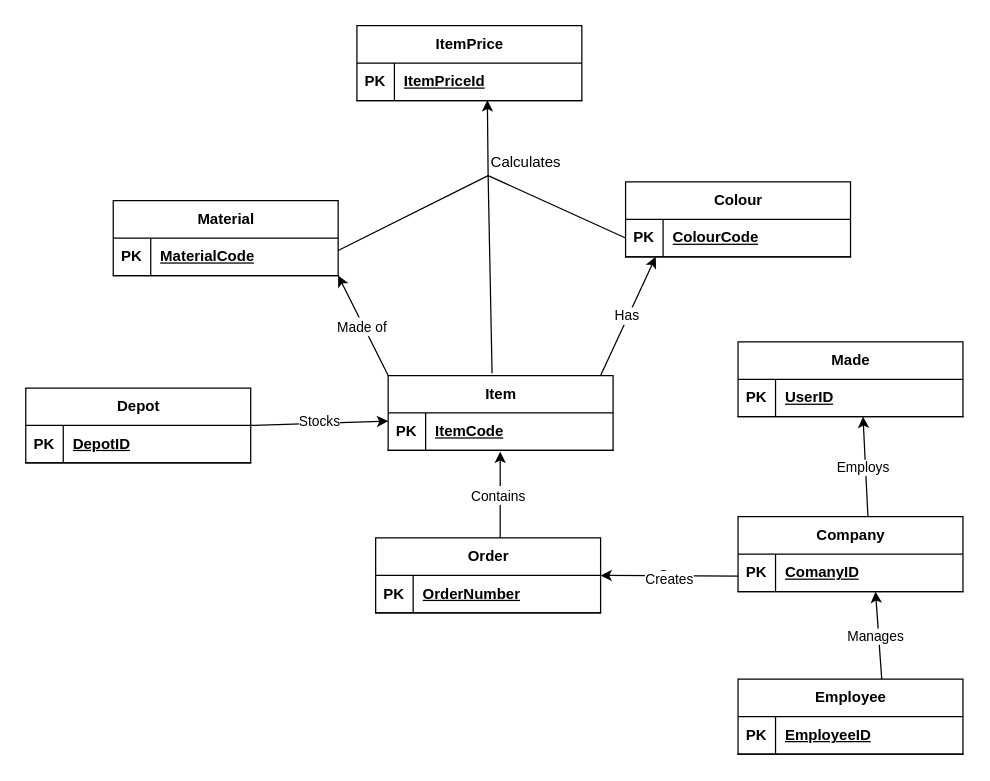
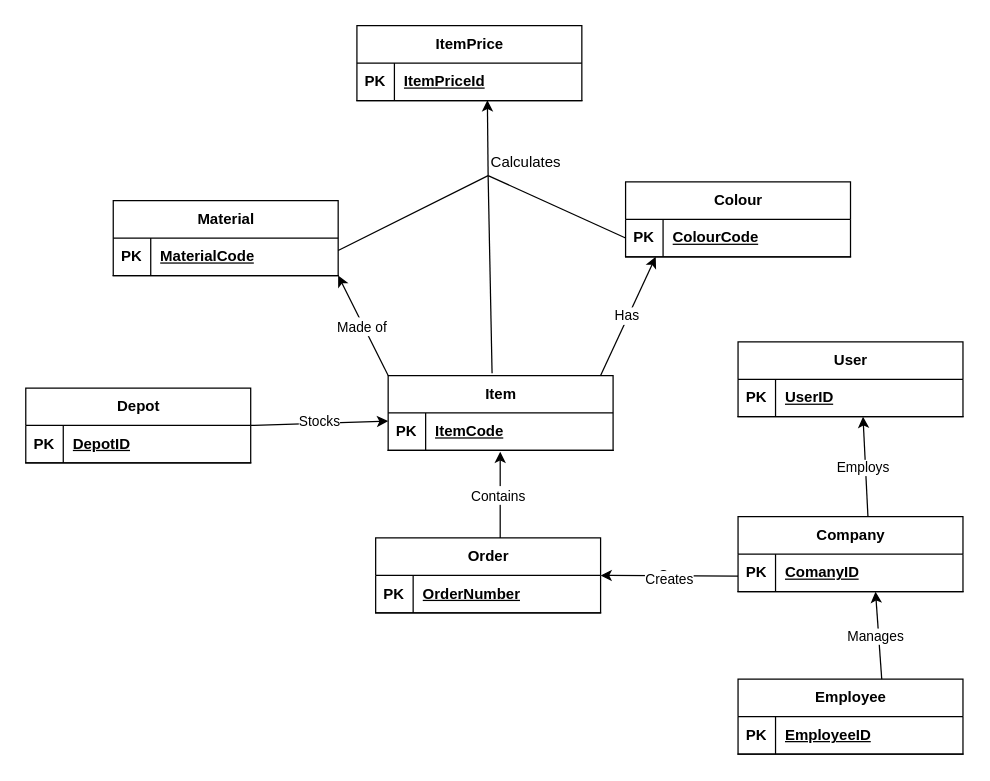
(851, 361) -> (851, 361)
